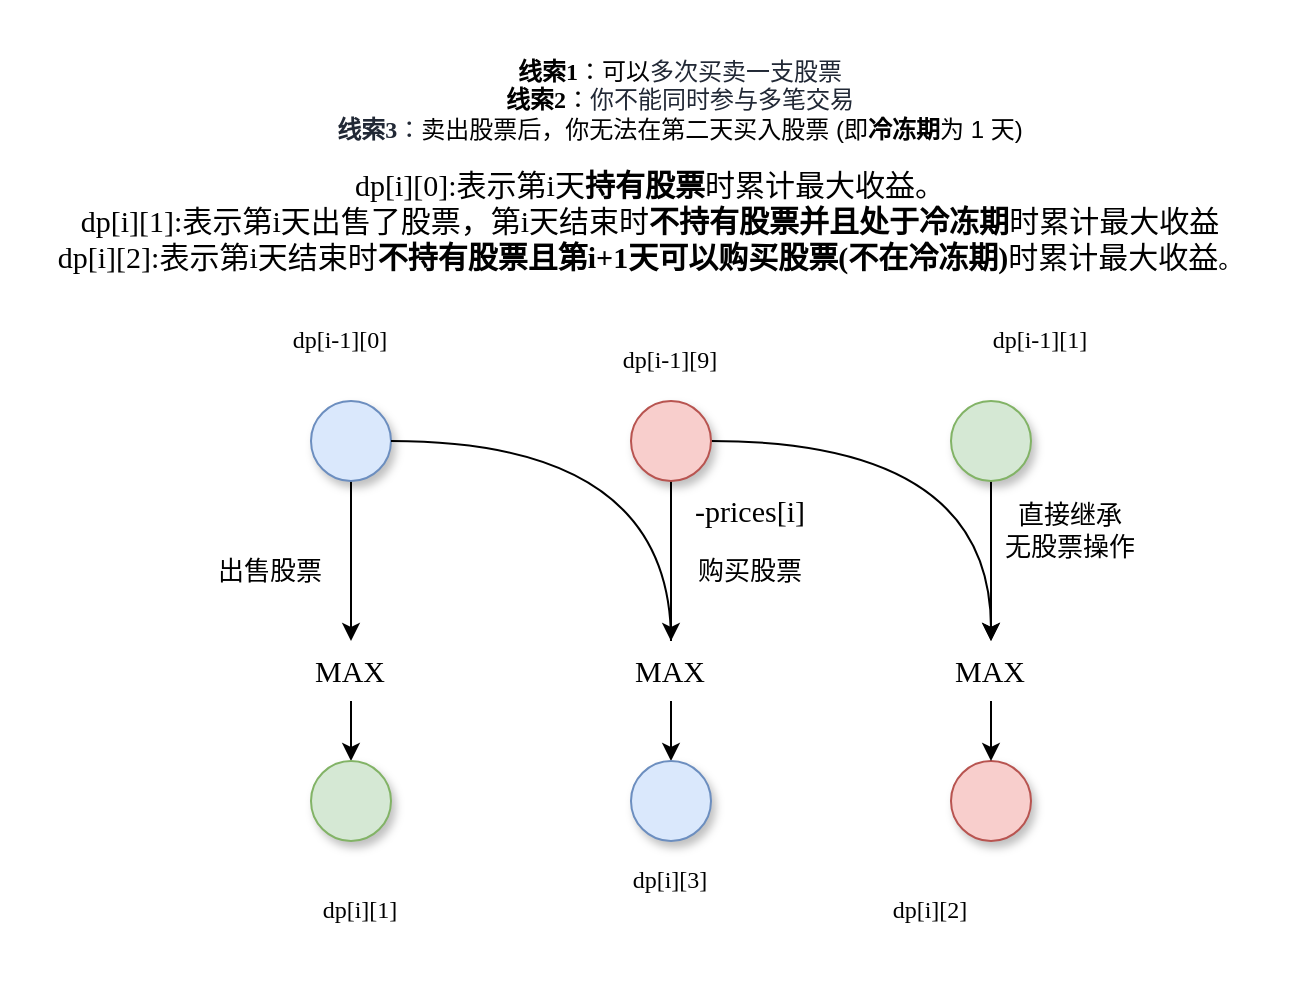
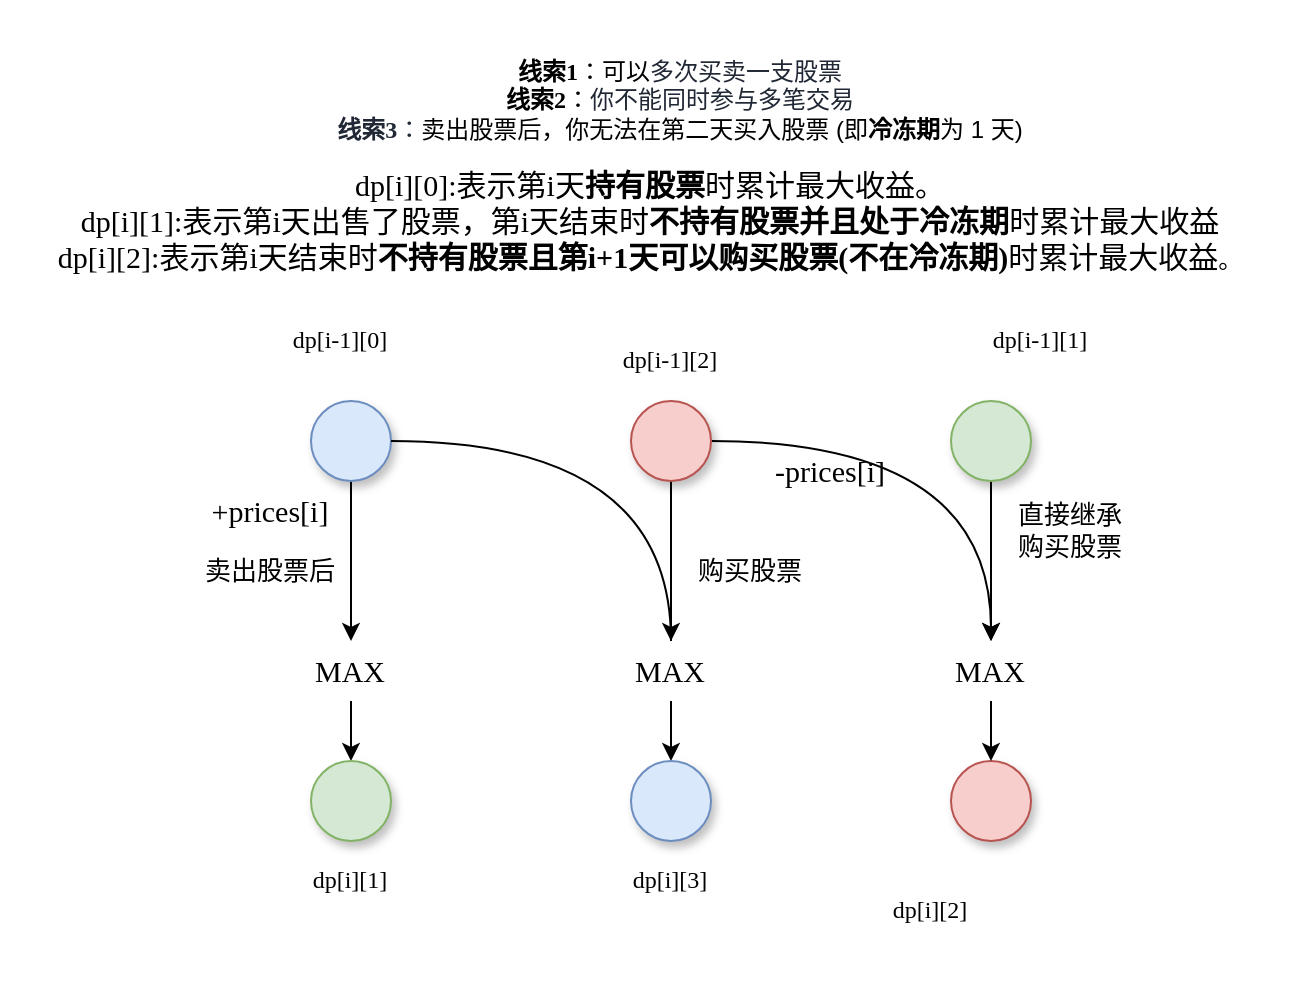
(671, 361) -> (671, 361)
none -> (271, 511)
(751, 511) -> (831, 471)
(1071, 531) -> (1071, 531)
(271, 571) -> (271, 571)
(361, 911) -> (351, 881)
